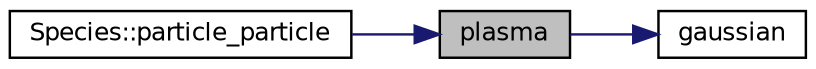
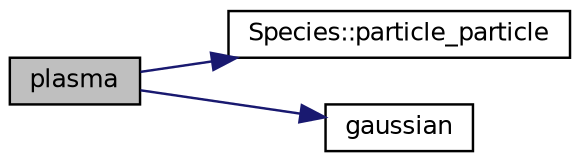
(383, 34) -> (176, 67)
